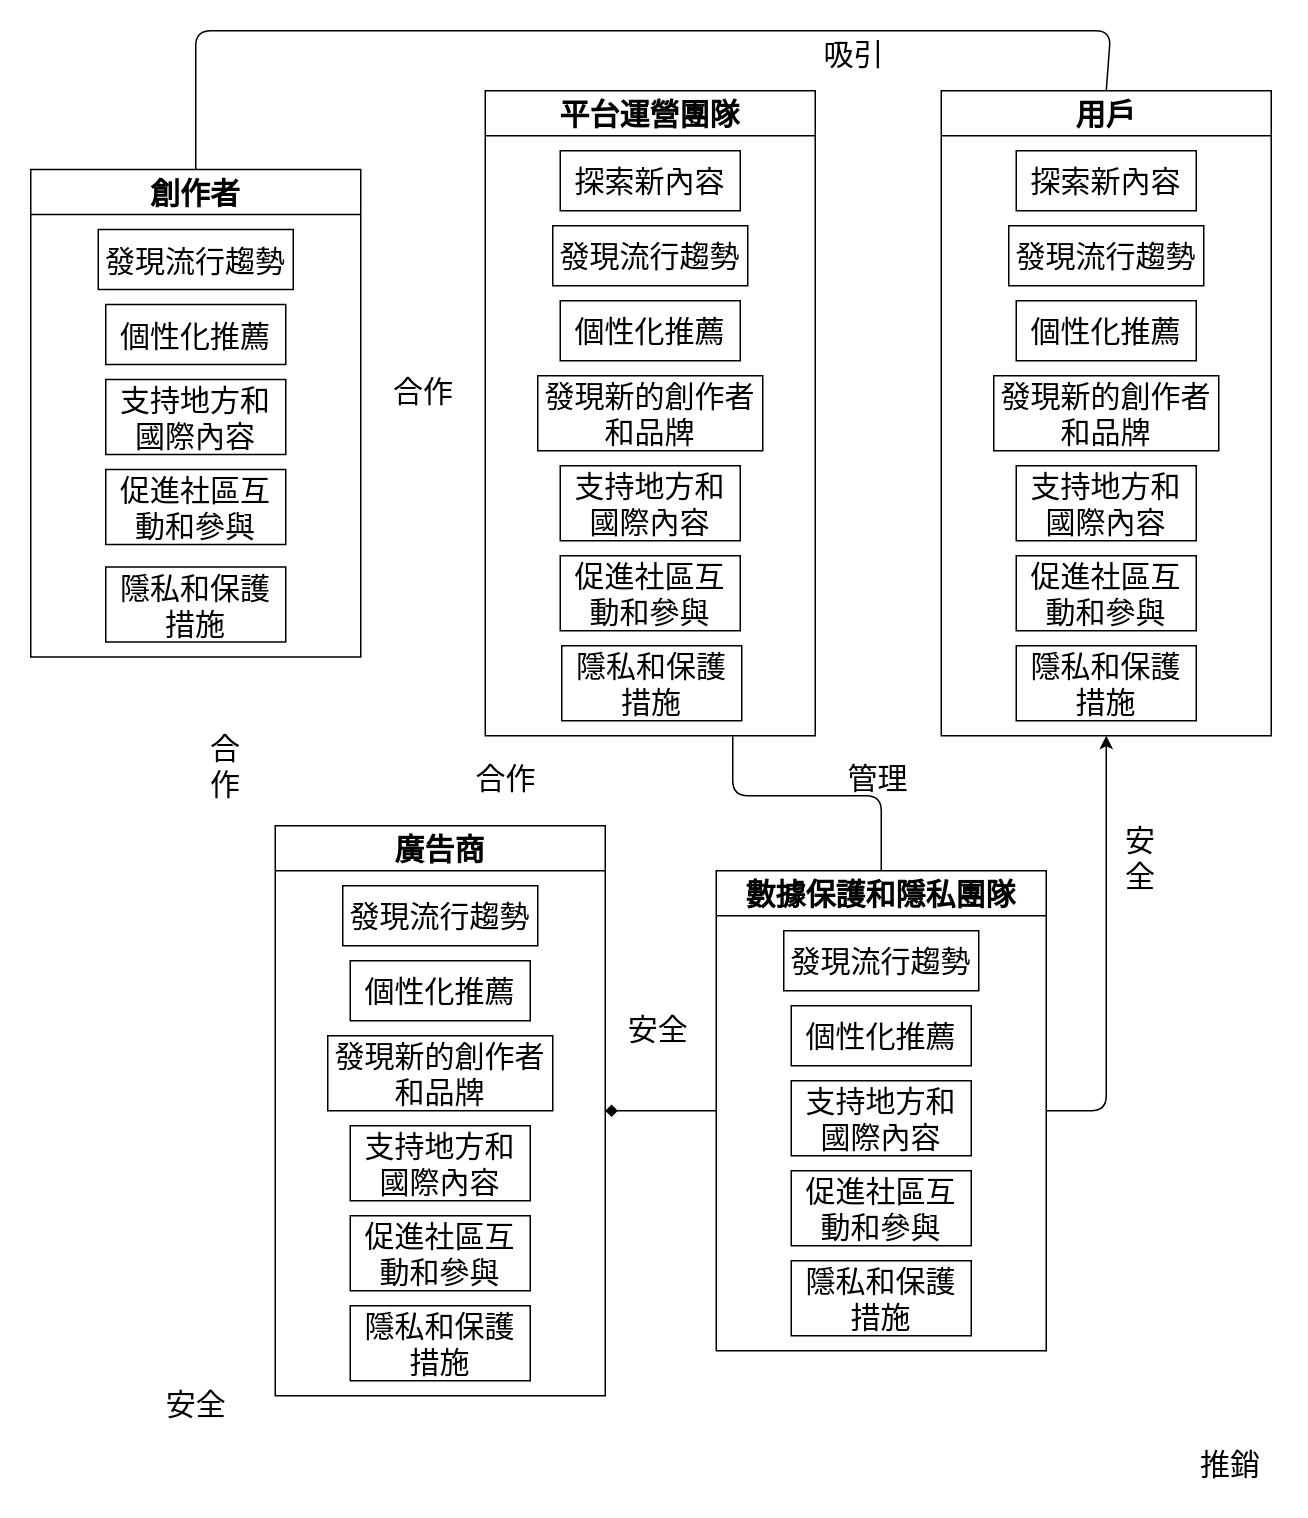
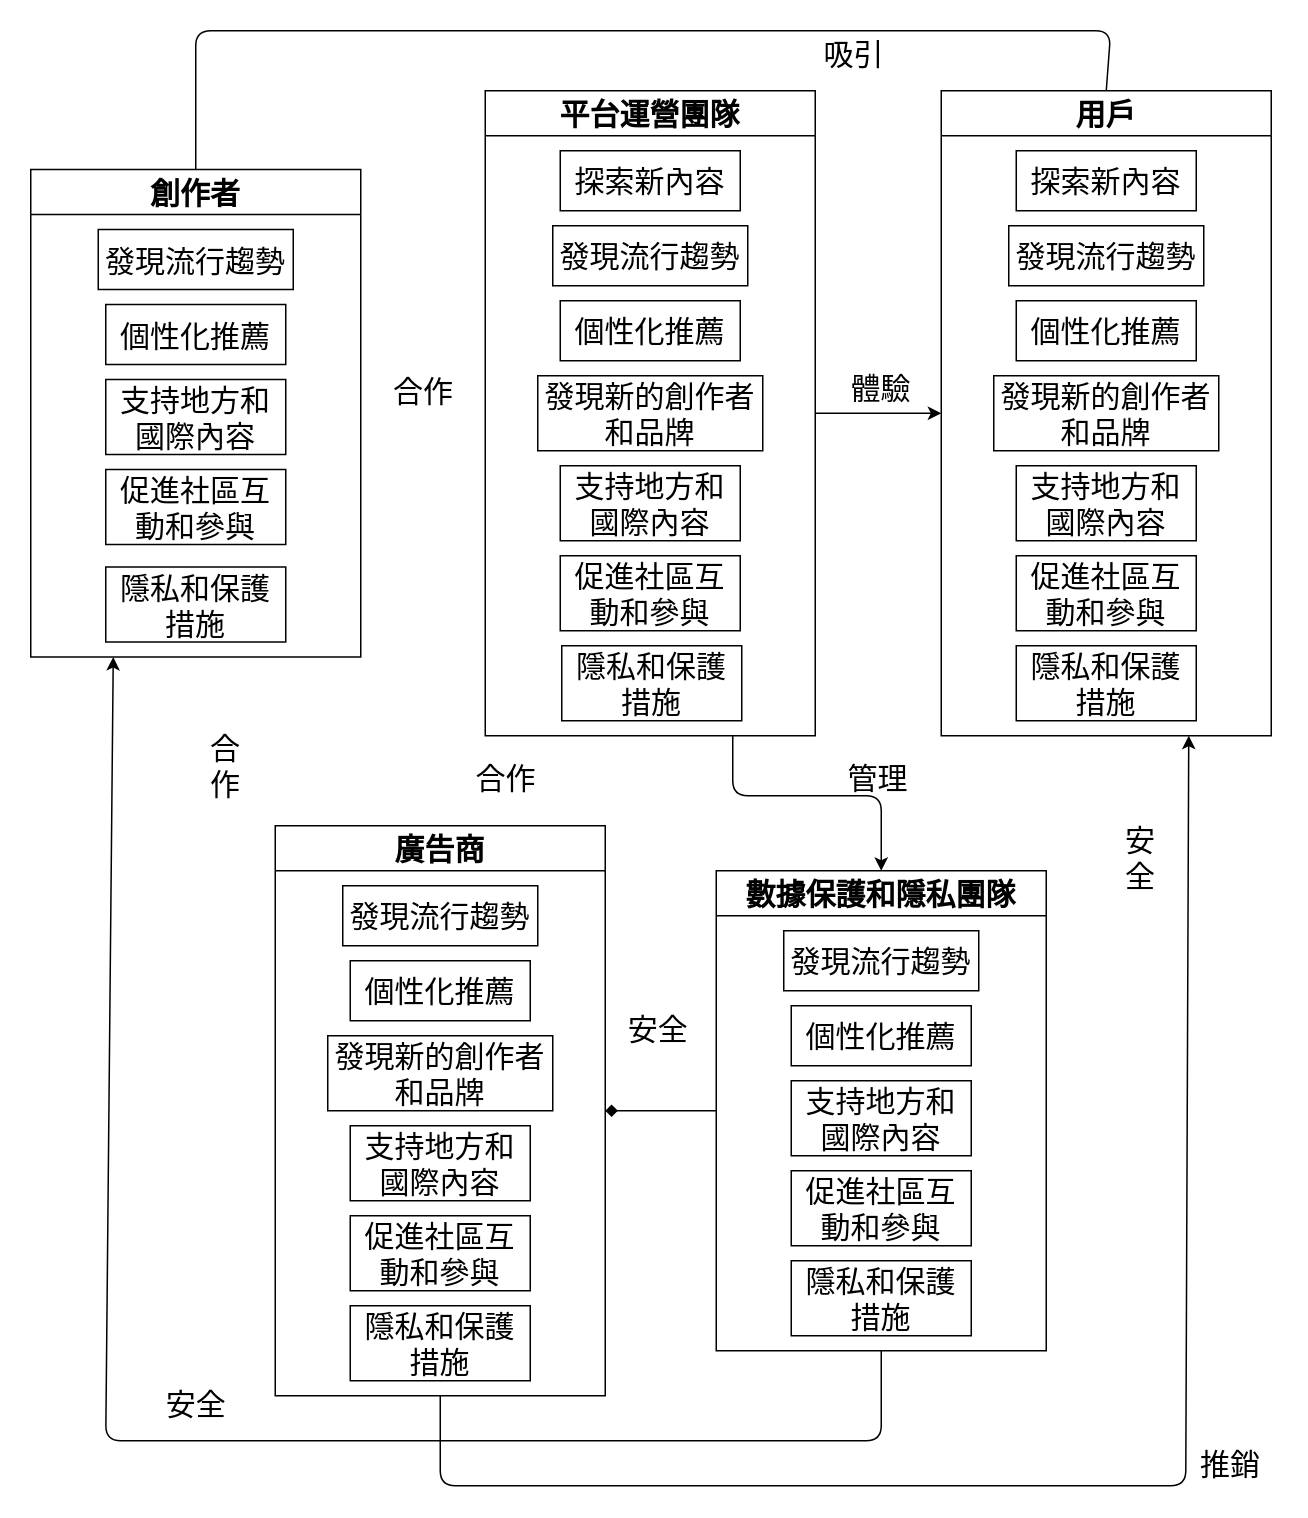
none -> (881, 387)
none -> (874, 413)
(881, 863) -> (881, 859)
(1106, 953) -> none
none -> (151, 1441)
none -> (1139, 1486)
